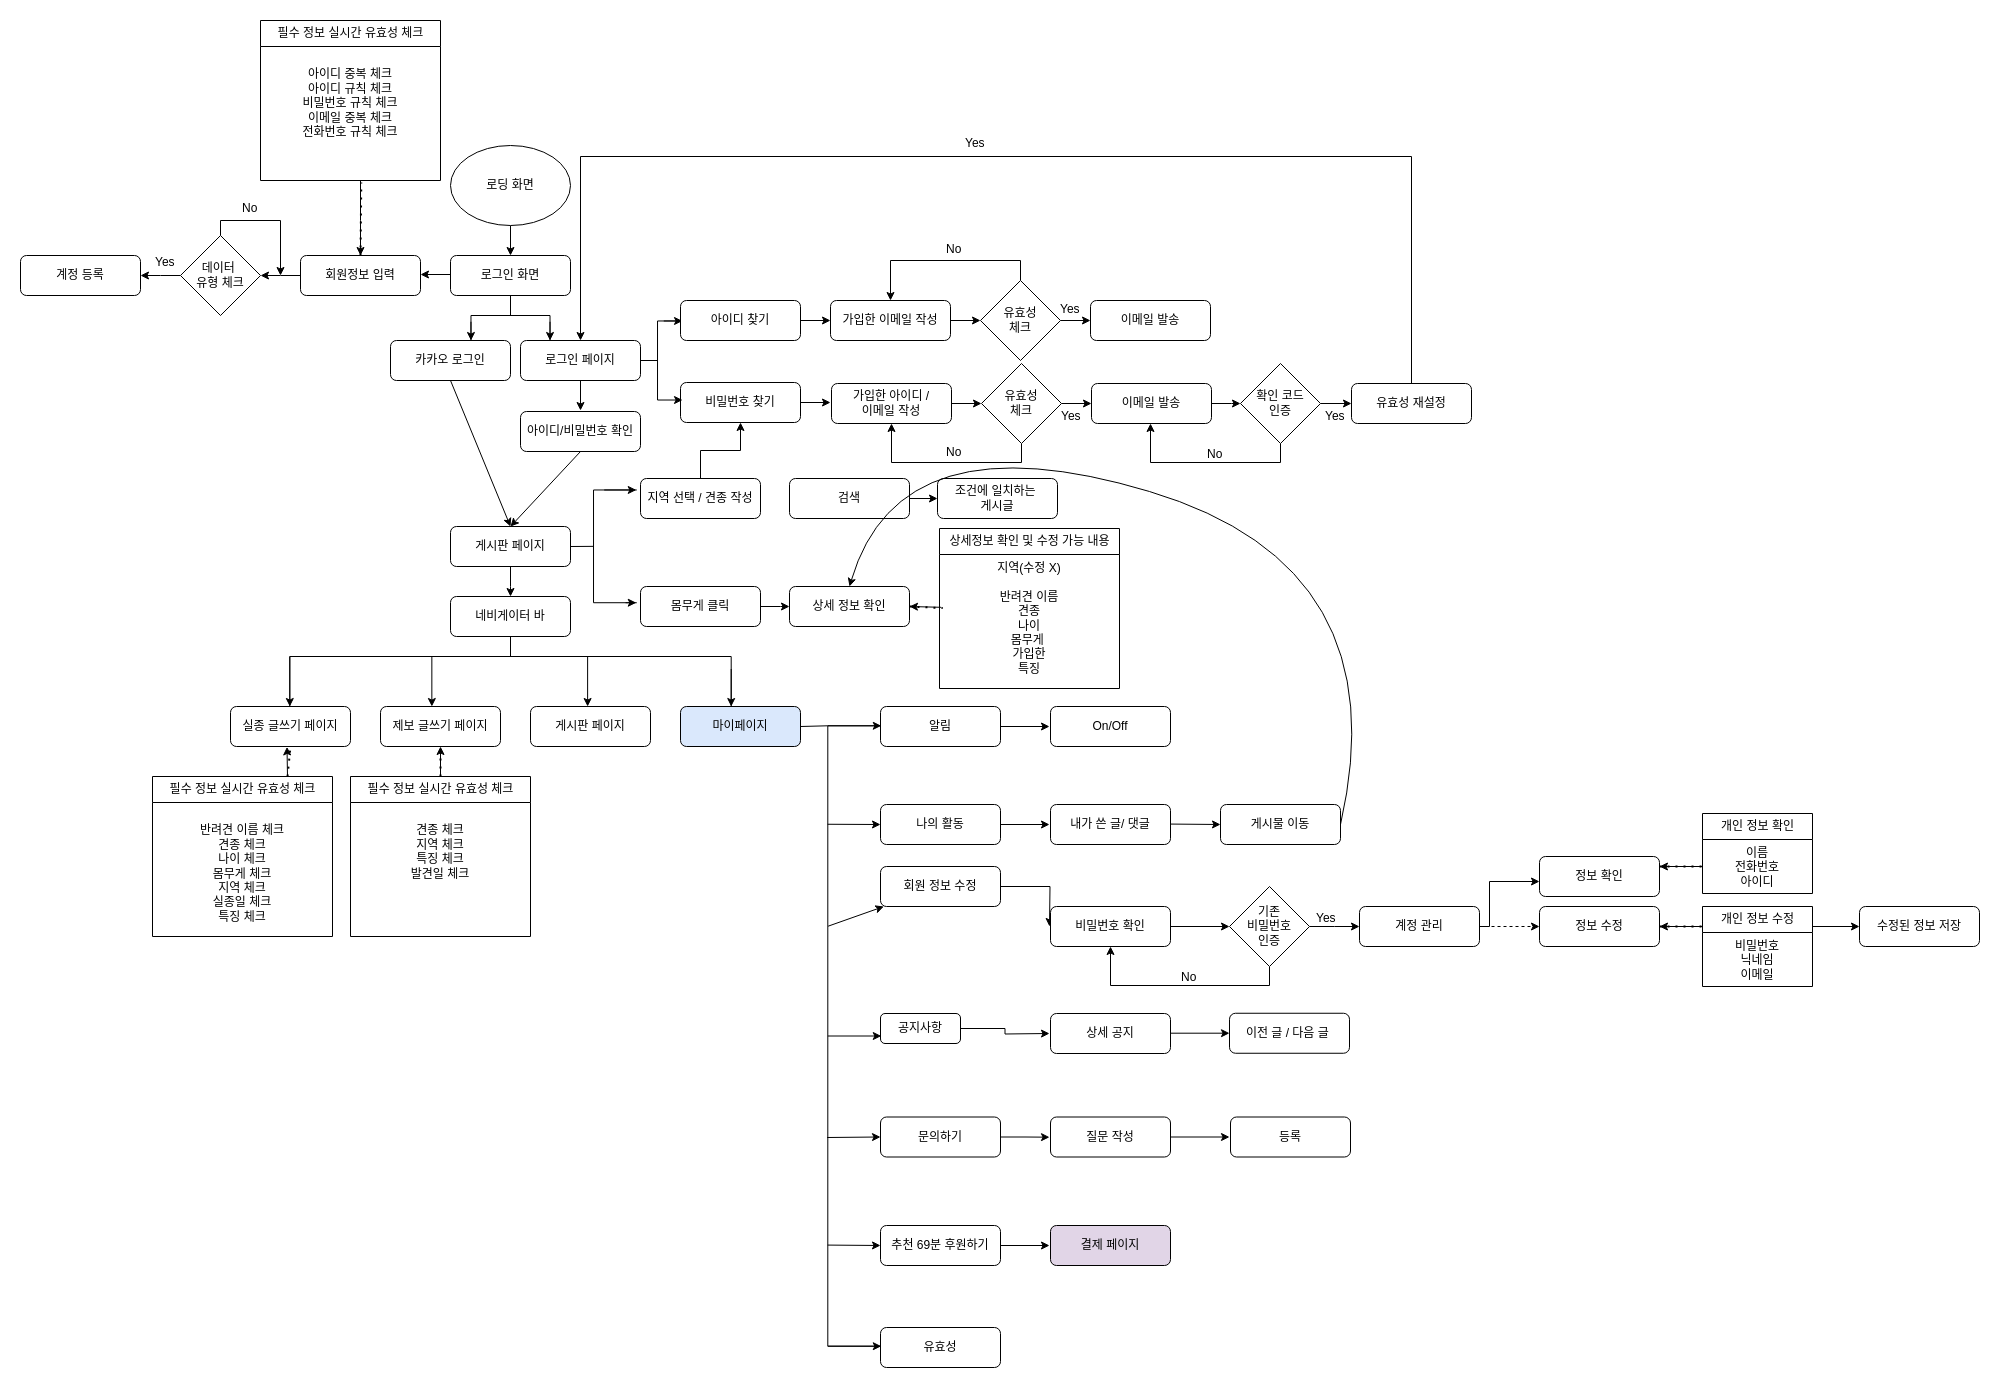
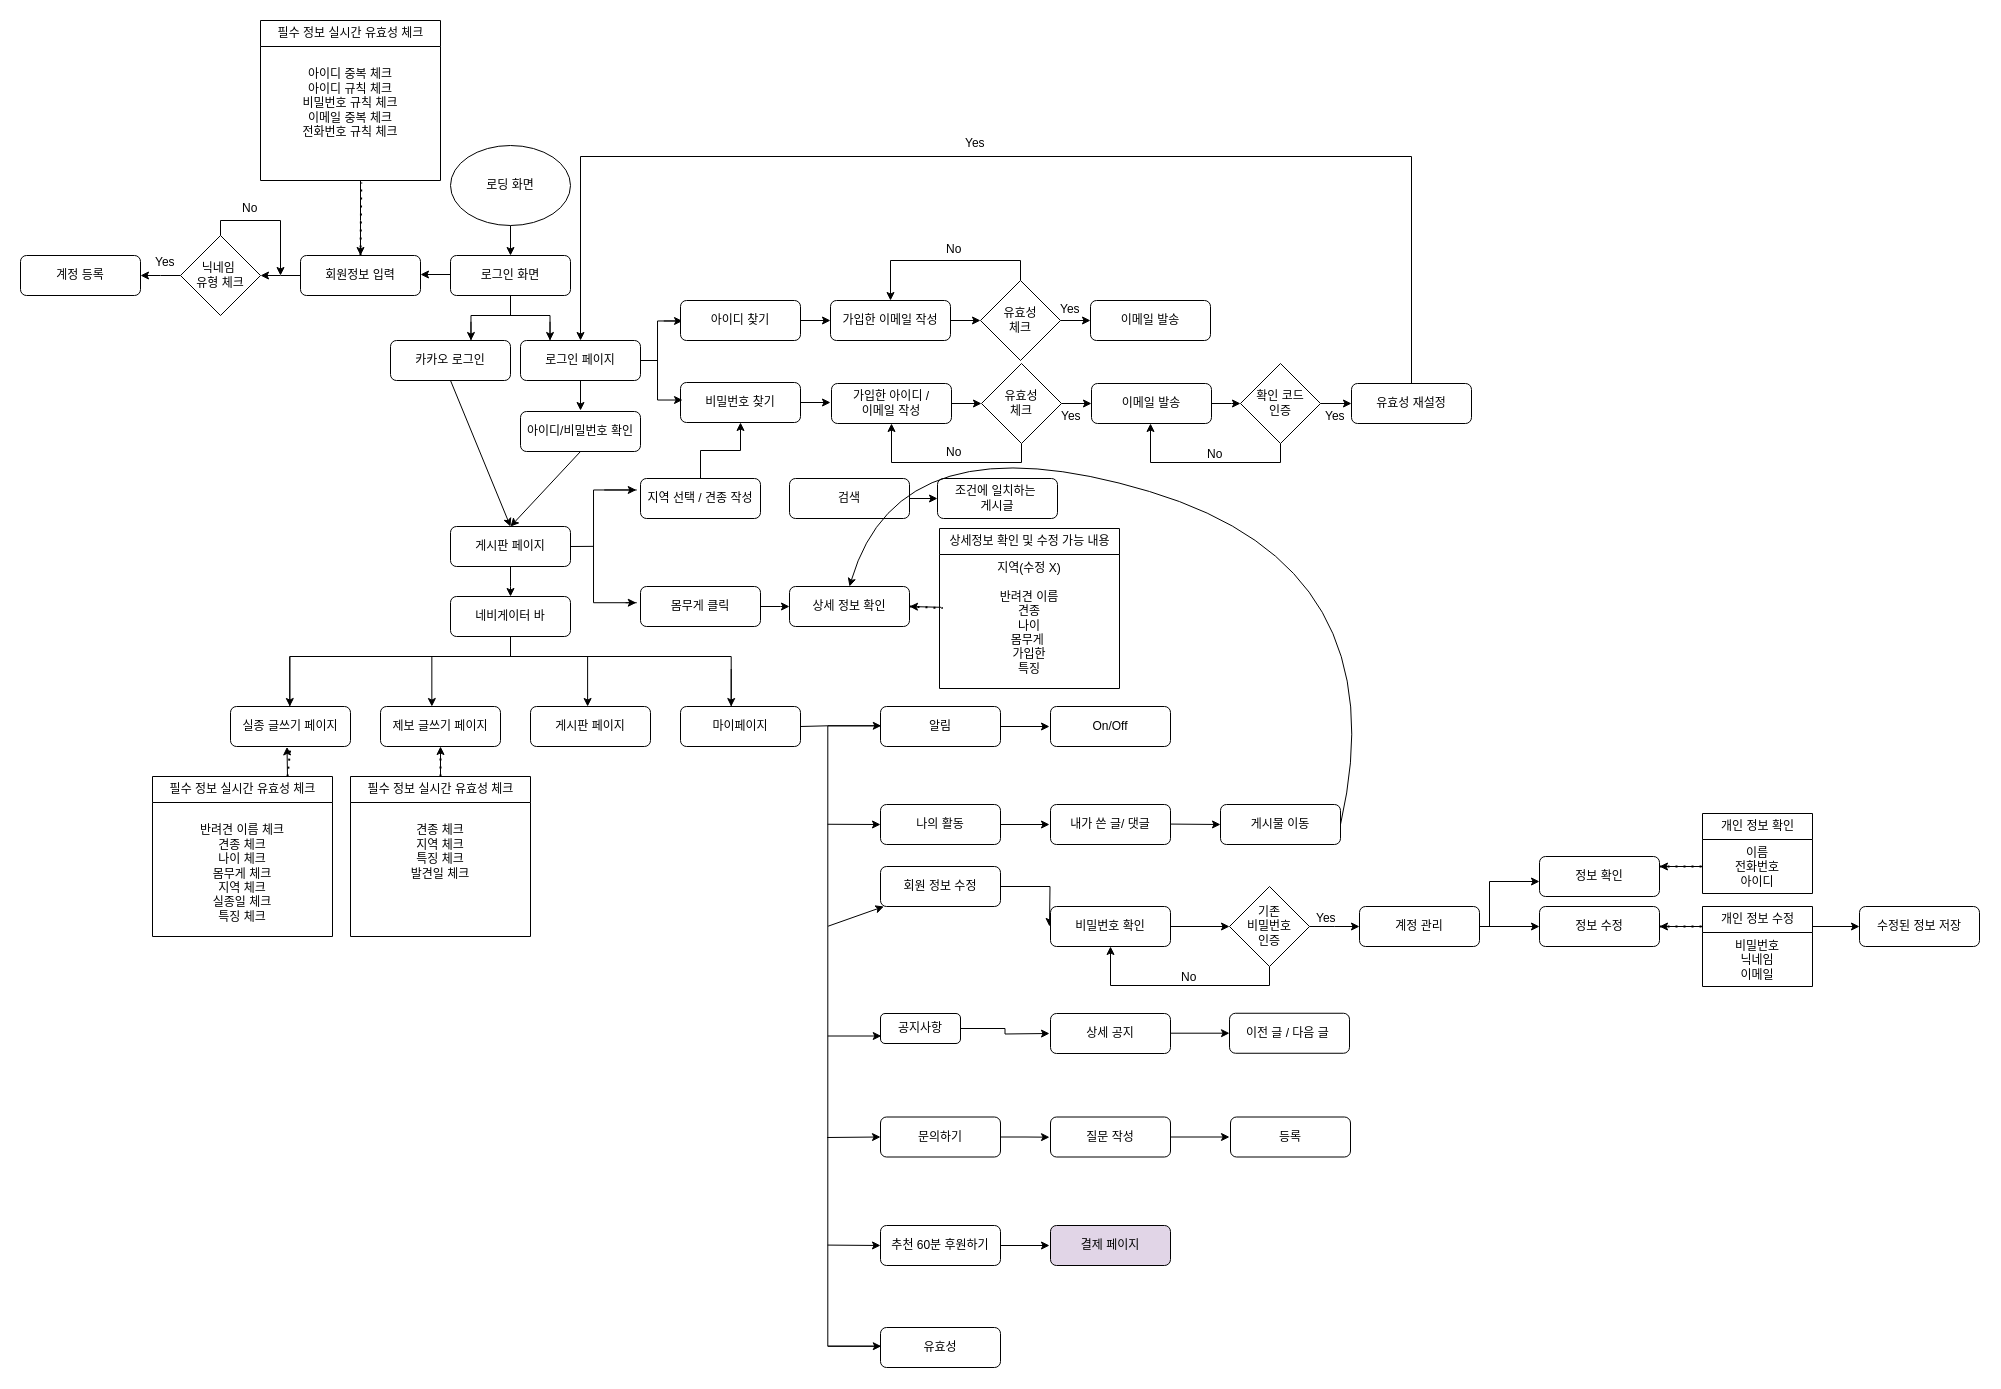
(221, 276) -> (221, 276)
(741, 727) -> (741, 727)
(1512, 927) -> (1512, 927)
(941, 1246) -> (941, 1246)
